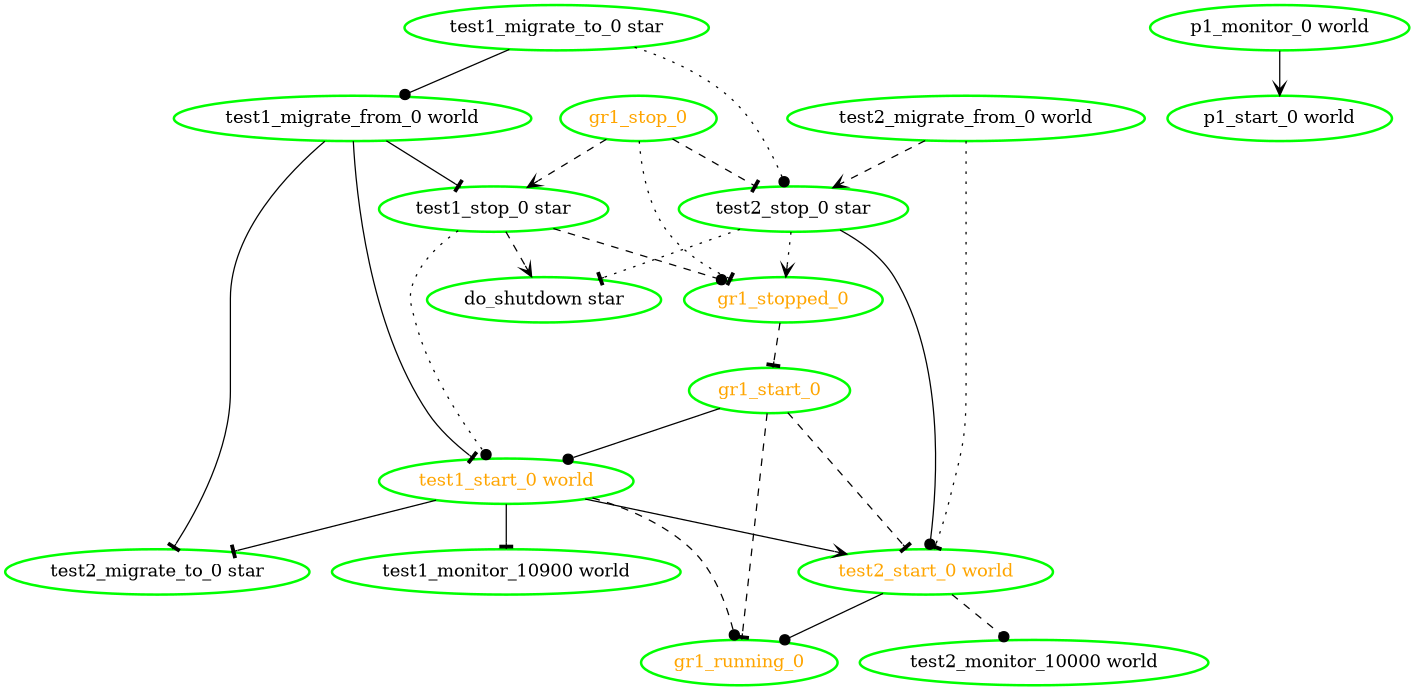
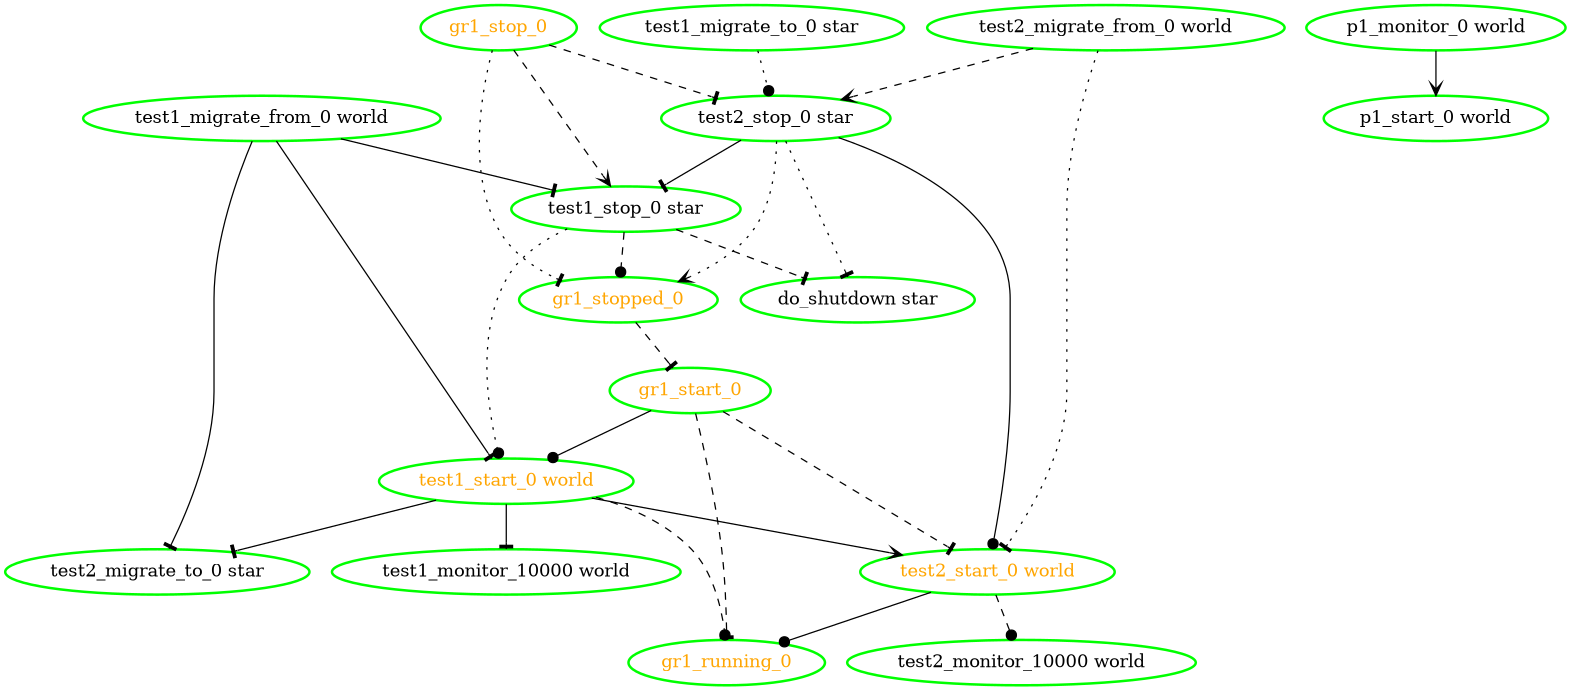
(460, 71) -> none
none -> (704, 162)
(516, 249) -> (742, 254)
(506, 572) -> (506, 572)
